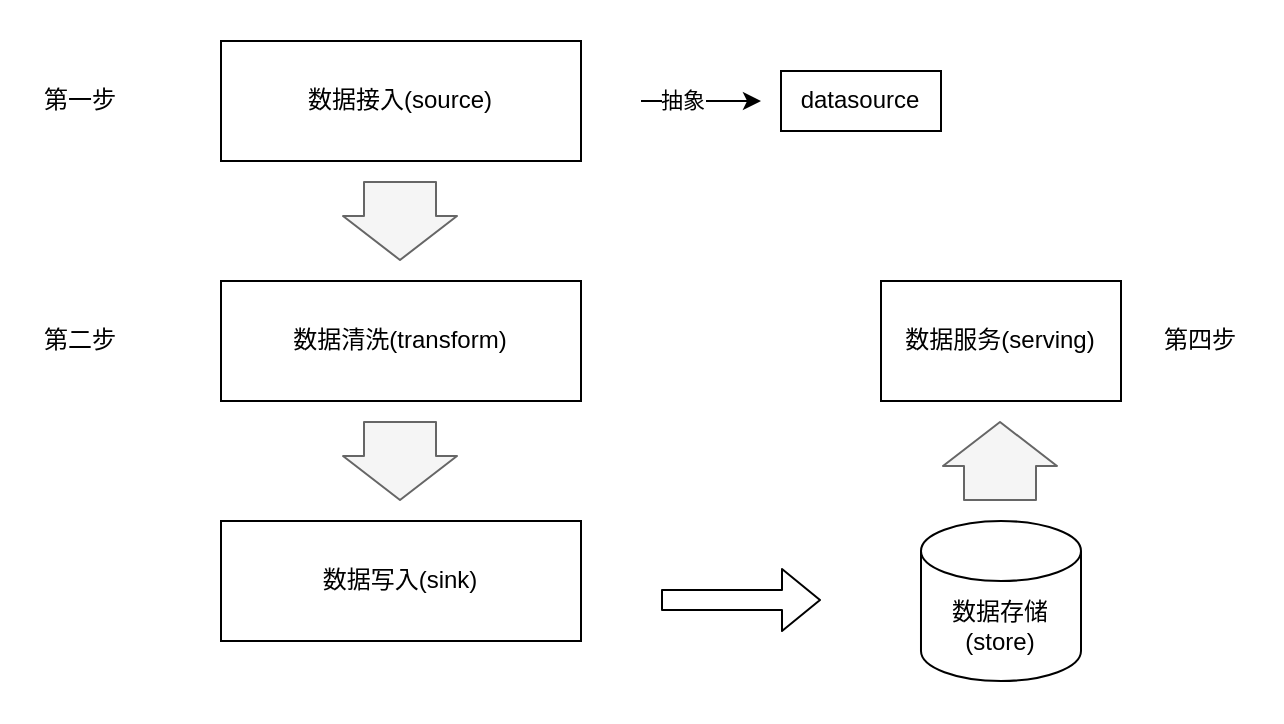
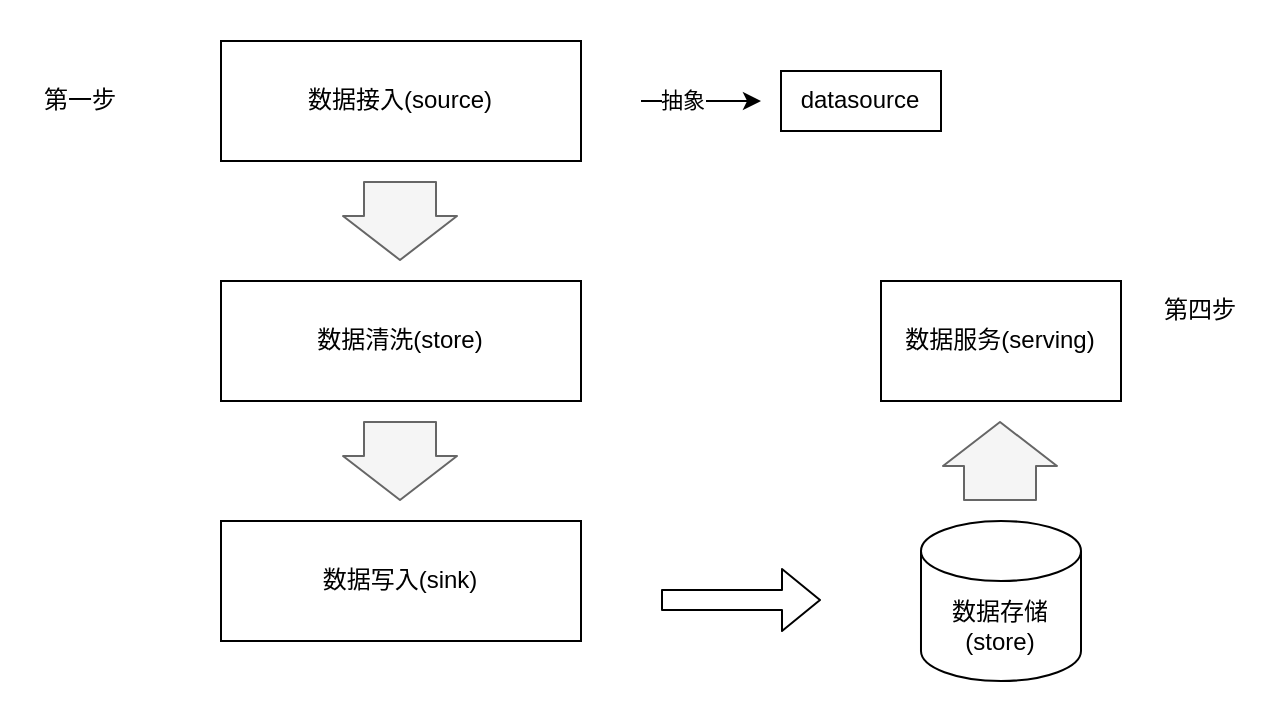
(81, 341) -> none
(401, 341) -> (401, 341)
(1201, 341) -> (1201, 311)
